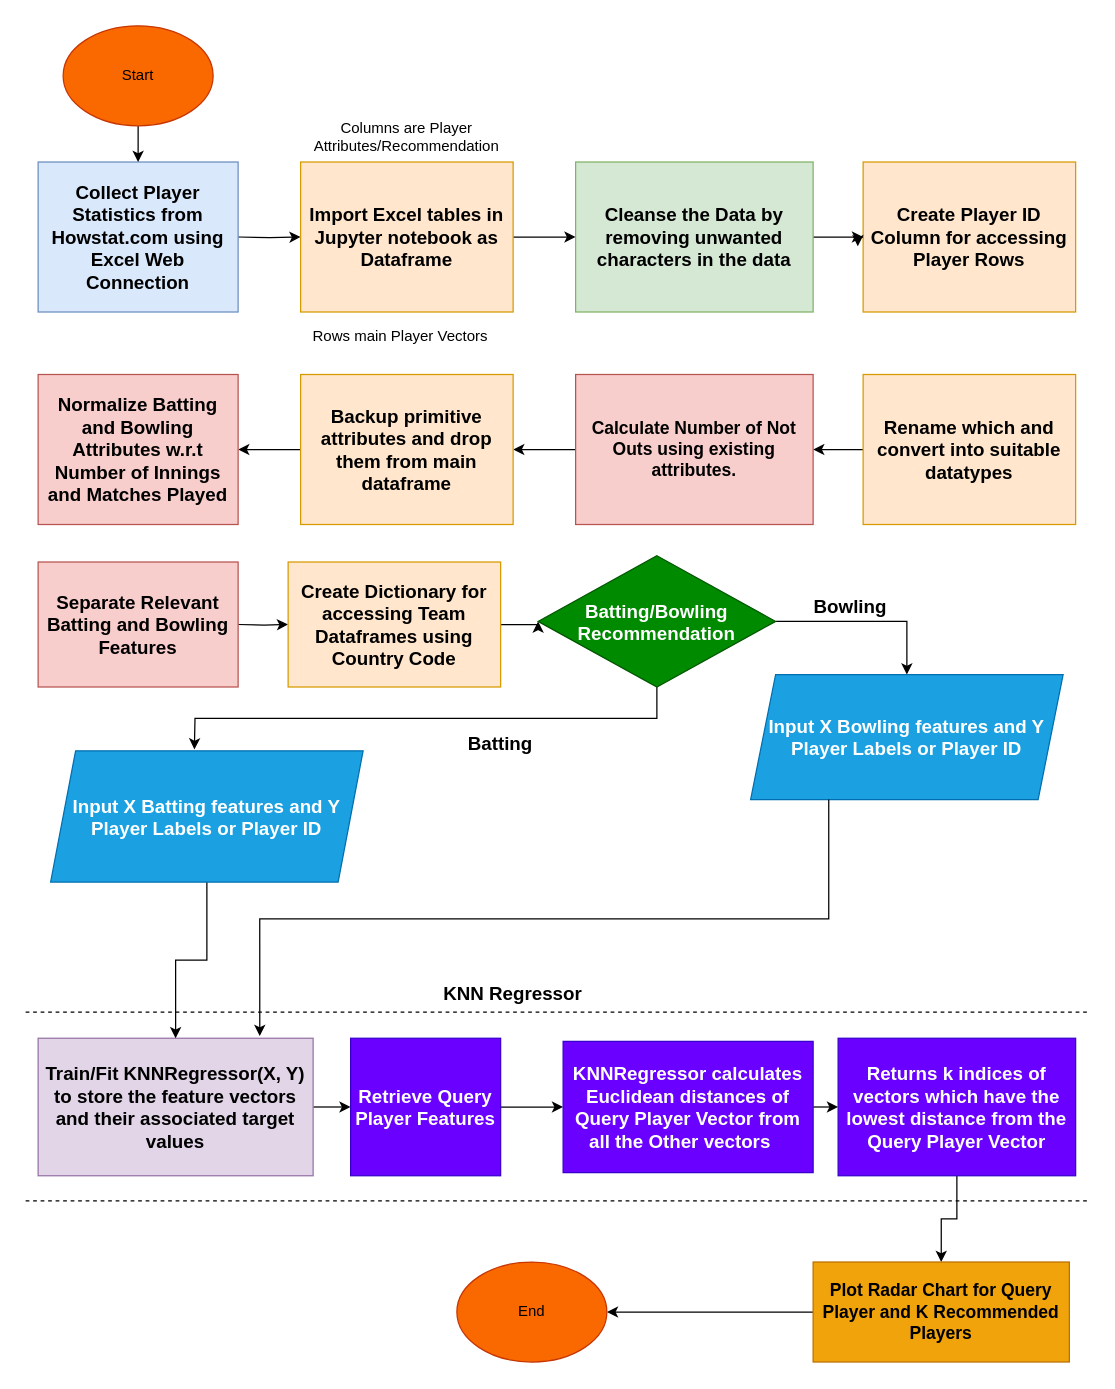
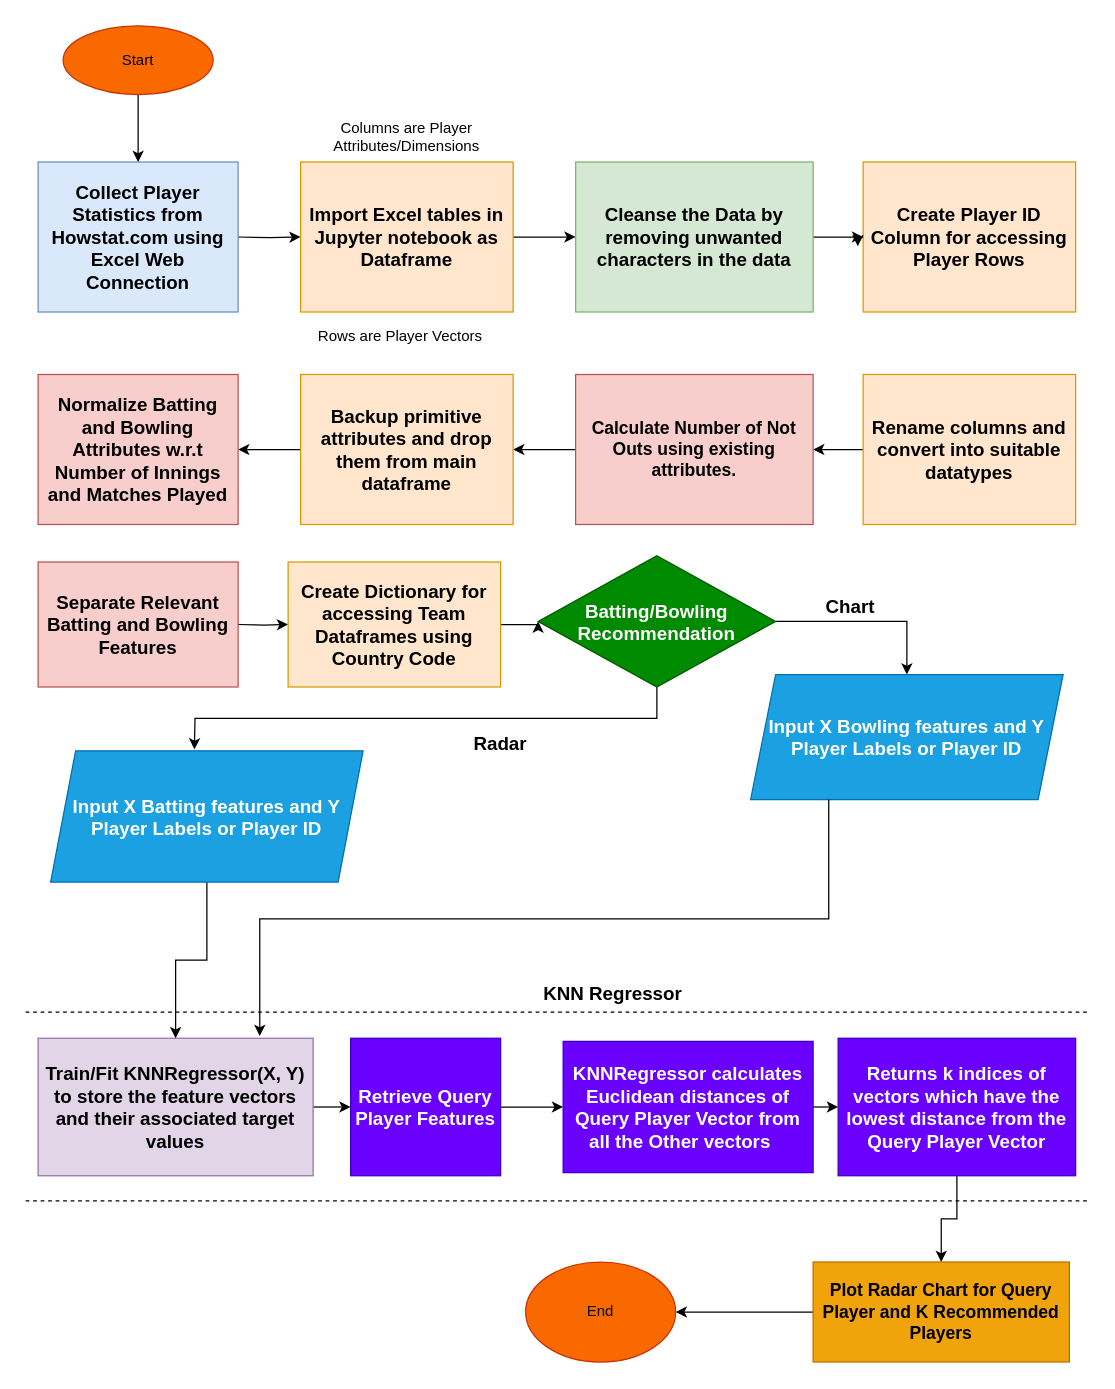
(138, 76) -> (138, 60)
(407, 137) -> (407, 137)
(401, 337) -> (401, 337)
(969, 449) -> (969, 449)
(851, 606) -> (851, 606)
(501, 743) -> (501, 743)
(513, 993) -> (613, 993)
(532, 1312) -> (601, 1312)
